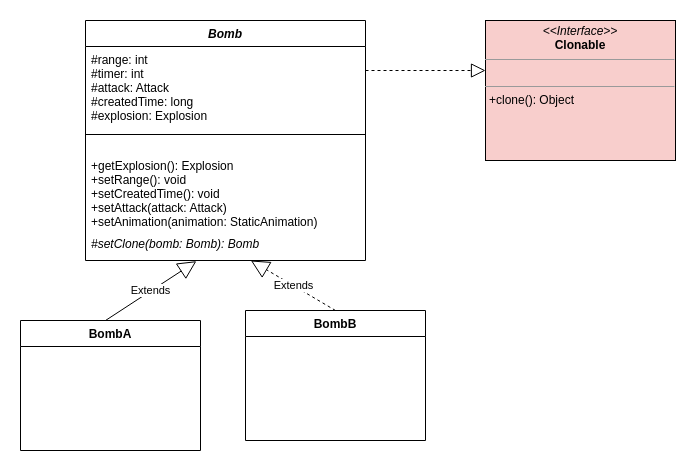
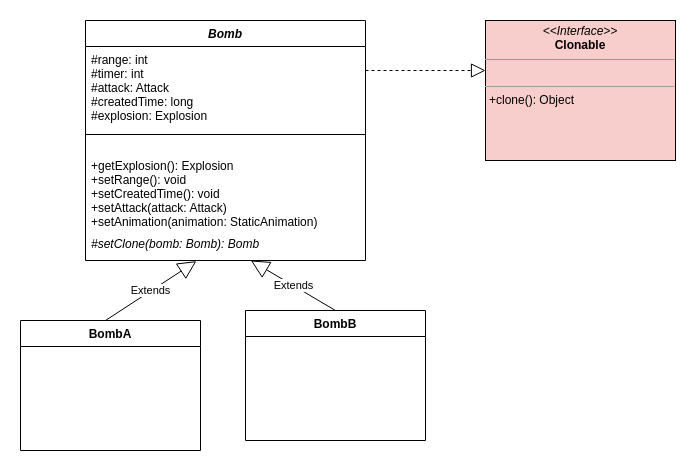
(317, 300) -> (317, 300)
